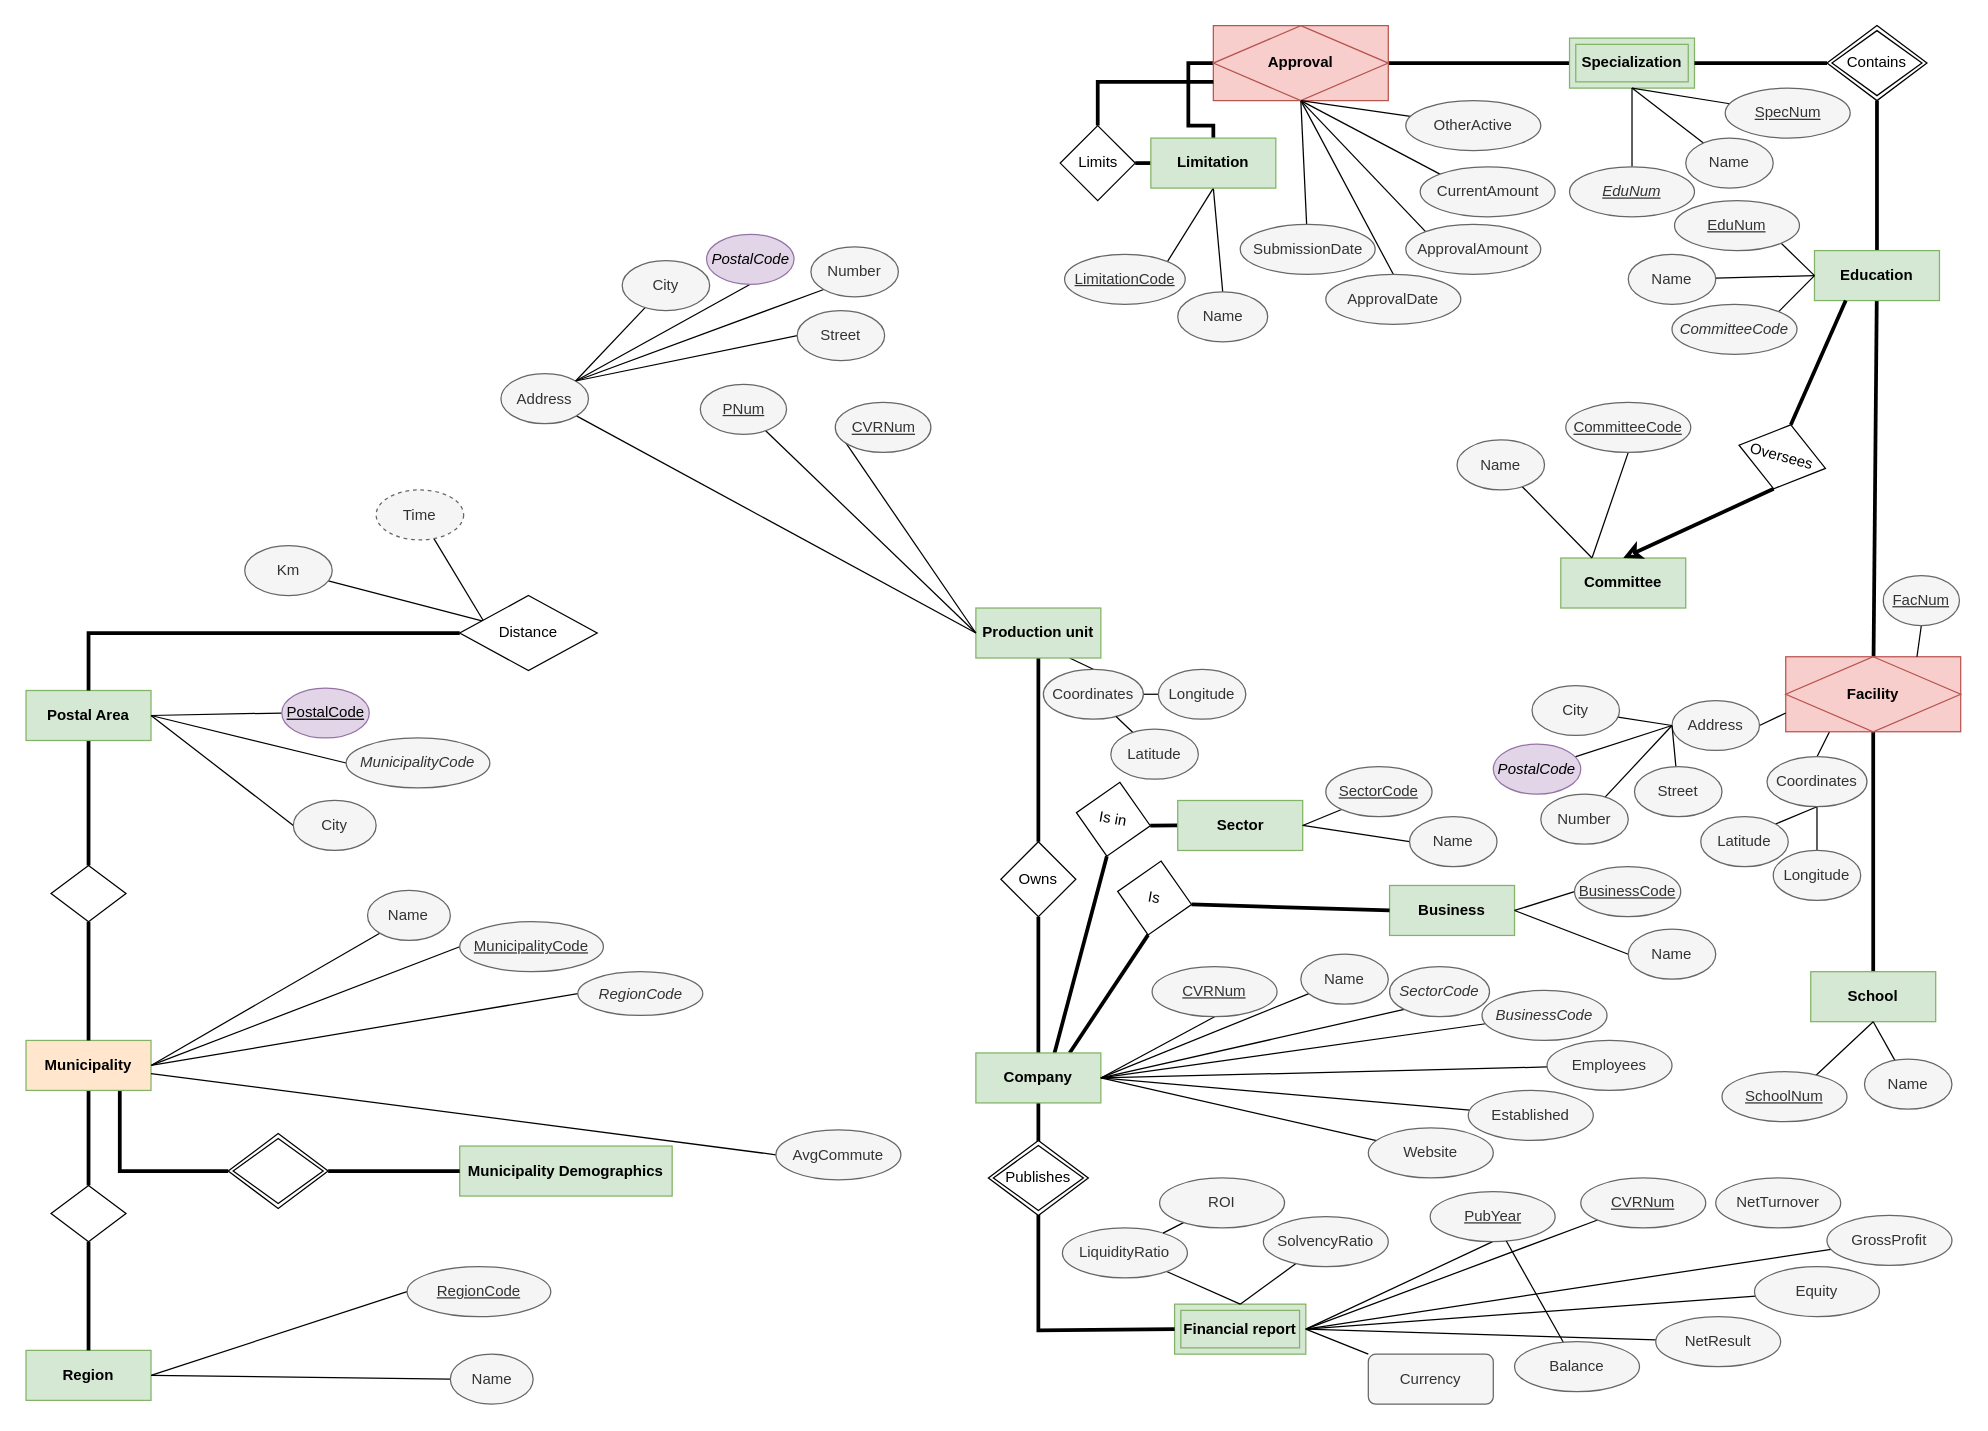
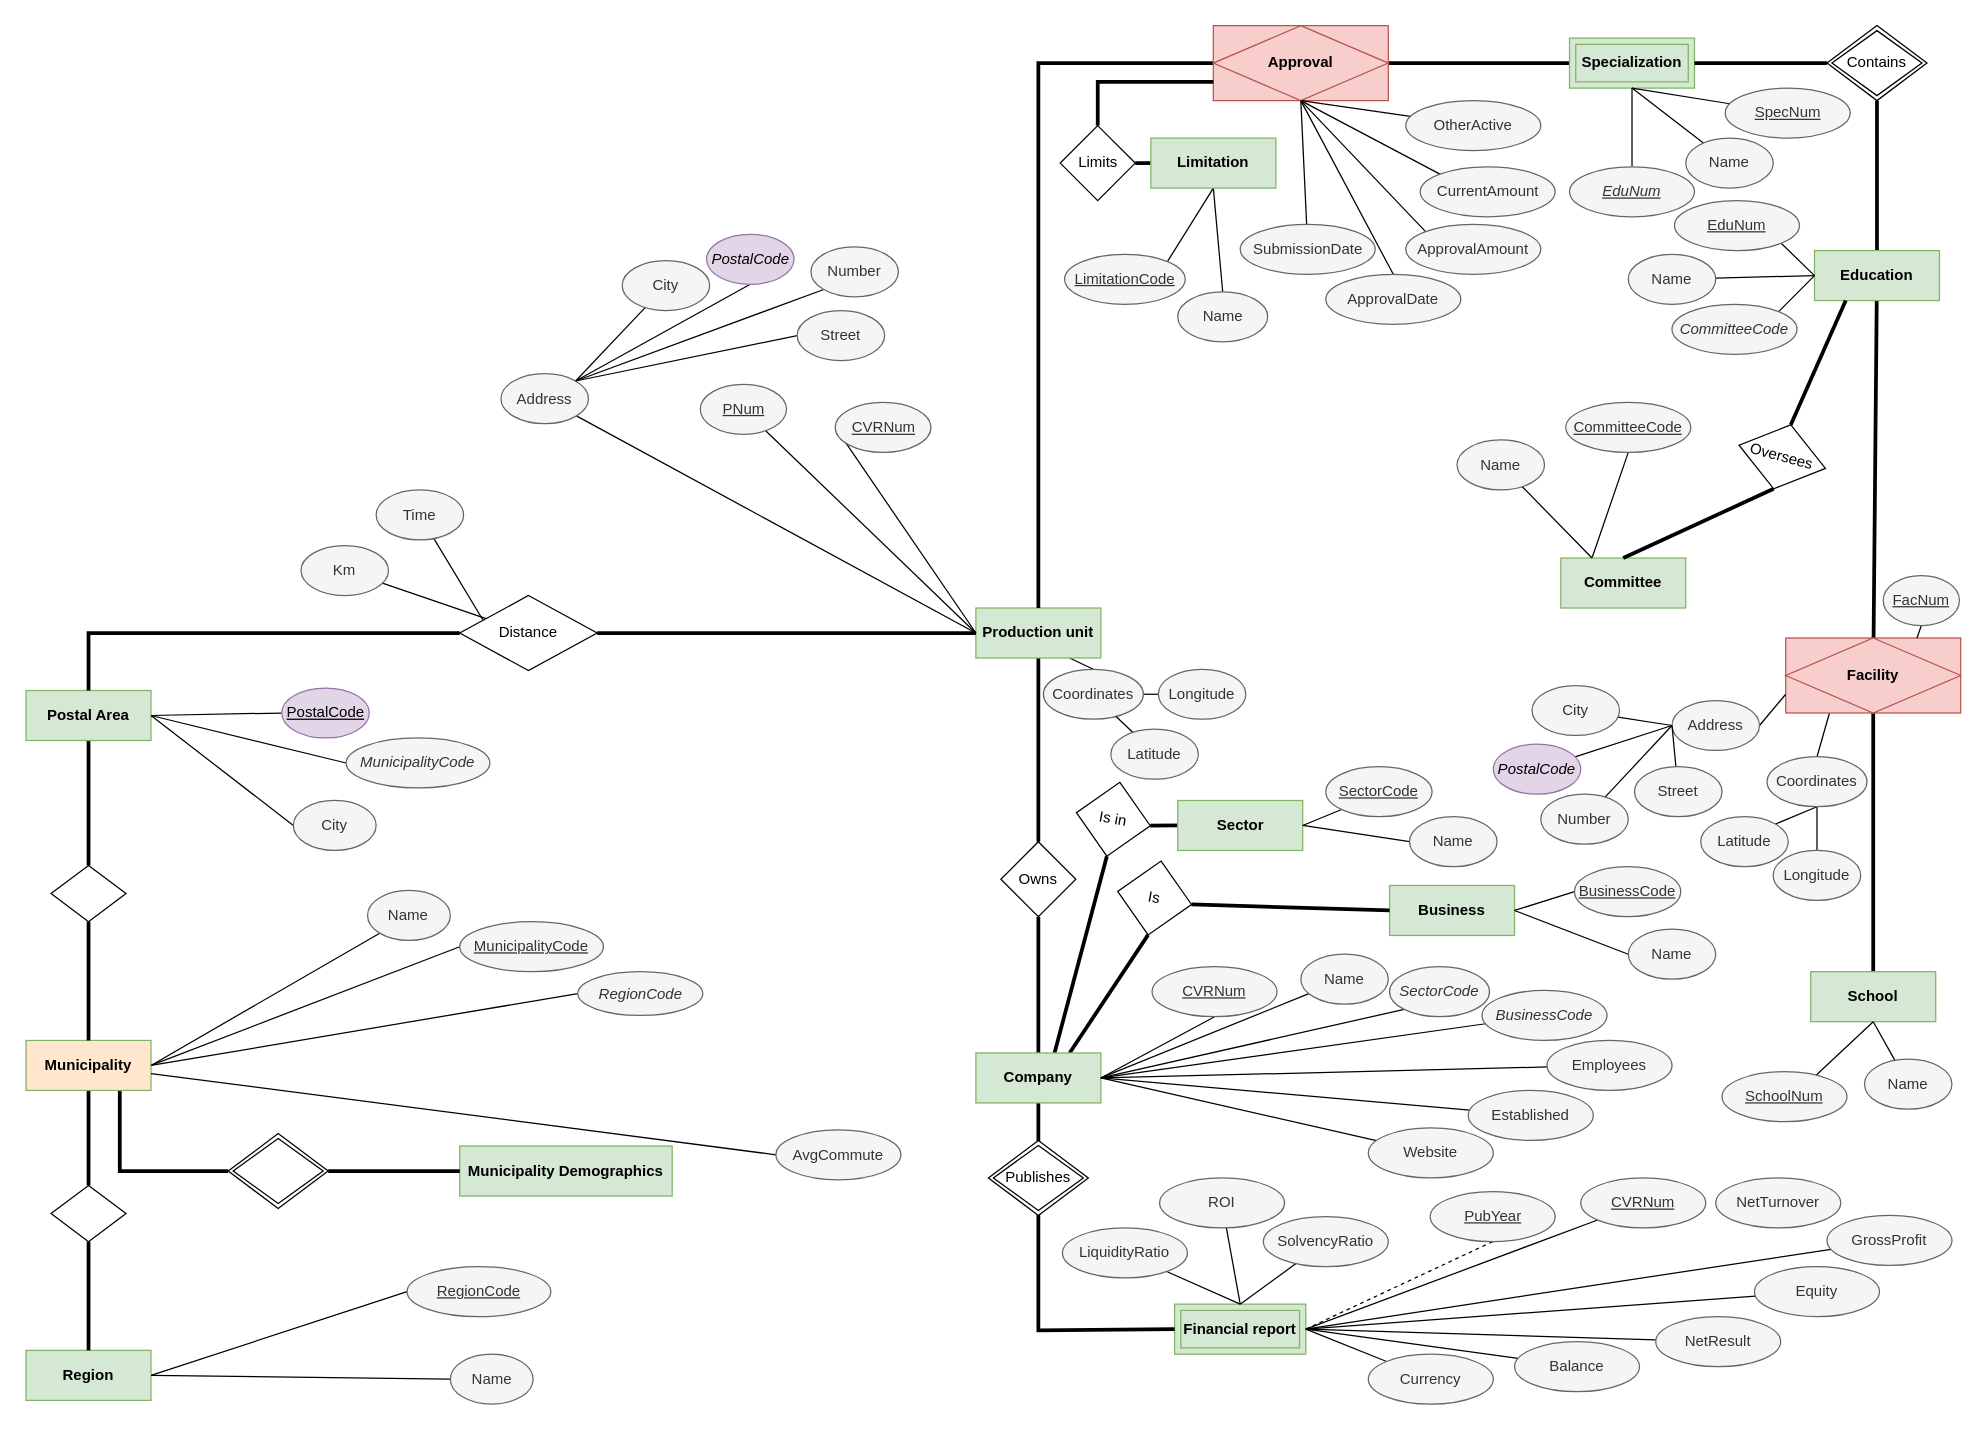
(1188, 112) -> (1038, 259)
(420, 515) -> (420, 515)
(1637, 552) -> (1631, 554)
(288, 571) -> (344, 571)
none -> (783, 633)
(1873, 694) -> (1873, 676)
(1174, 1228) -> (1233, 1265)
(1410, 1281) -> (1410, 1281)
(1534, 1291) -> (1417, 1345)
(1431, 1379) -> (1431, 1379)
